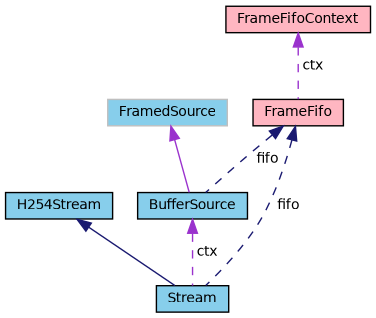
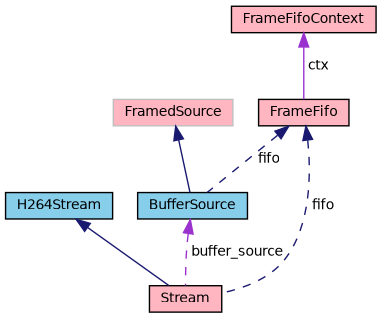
(298, 73) -> (304, 73)
(168, 113) -> (173, 113)
(182, 166) -> (184, 166)
(59, 206) -> (59, 206)
(206, 252) -> (236, 252)
(193, 299) -> (186, 299)
